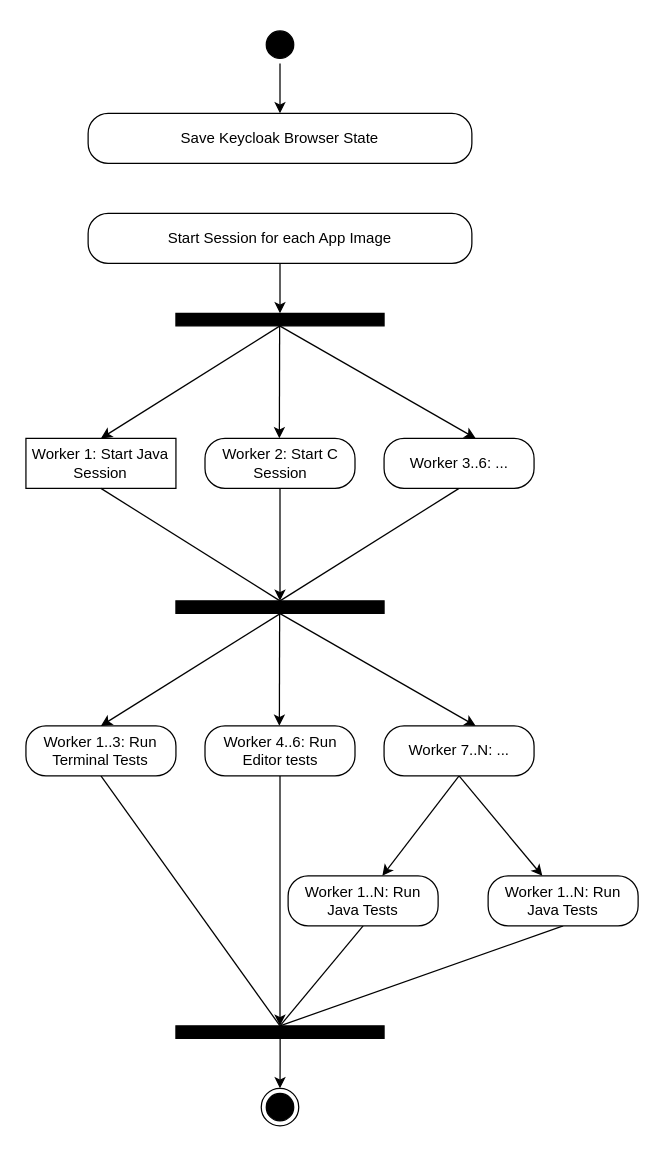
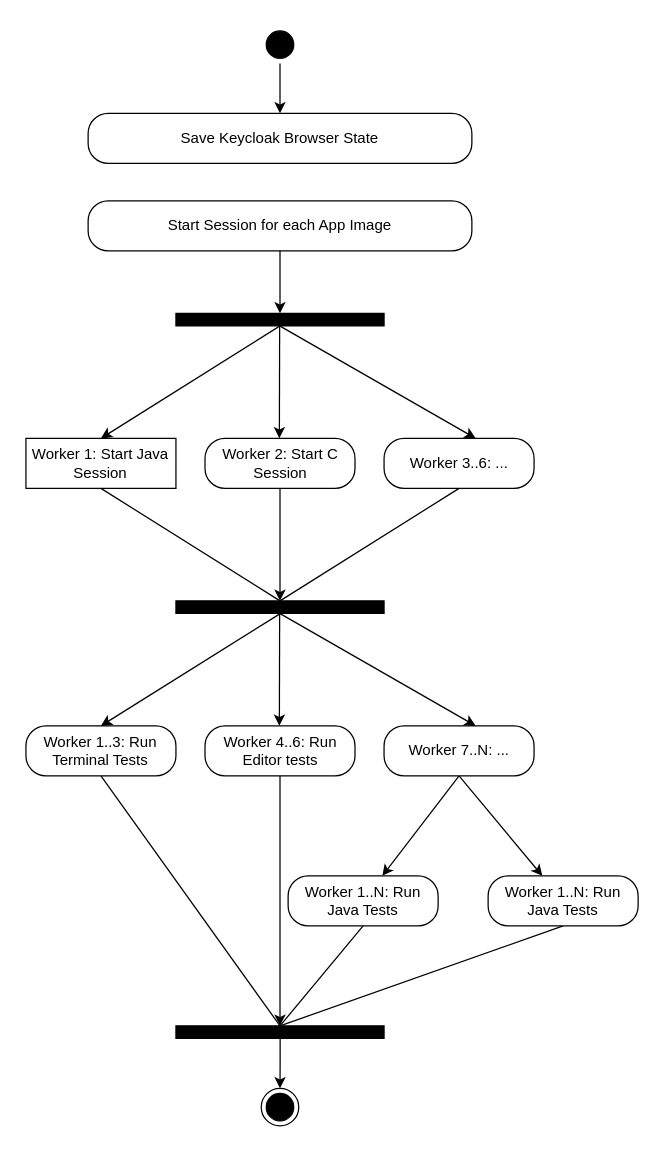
(280, 238) -> (280, 226)
